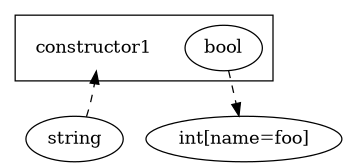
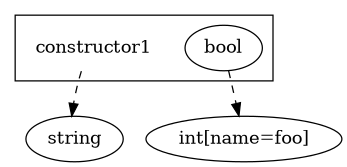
(91, 100) -> (77, 89)
